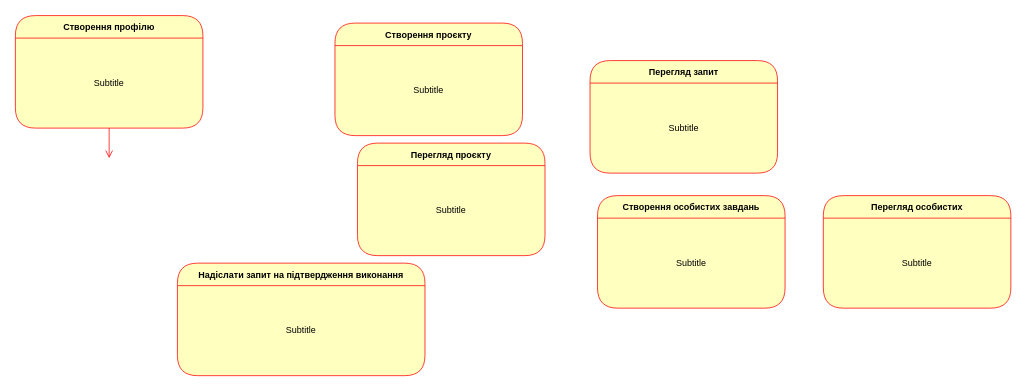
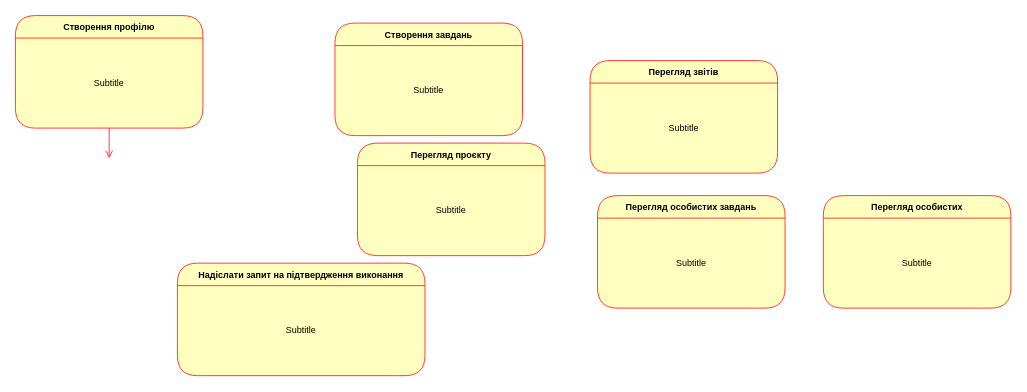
(428, 35) -> (428, 35)
(683, 72) -> (683, 72)
(691, 207) -> (691, 207)
